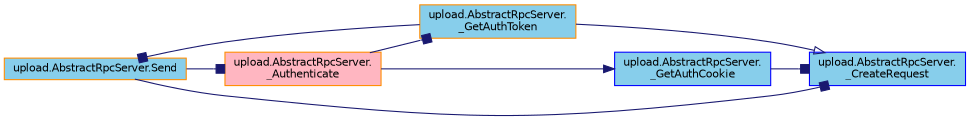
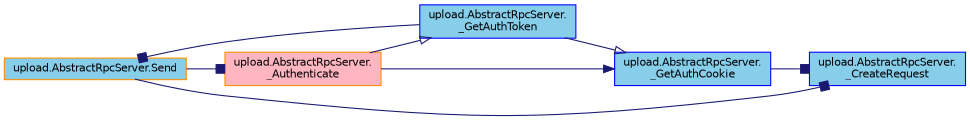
(498, 22) -> (498, 22)
(696, 33) -> (590, 44)
(395, 47) -> (395, 47)
